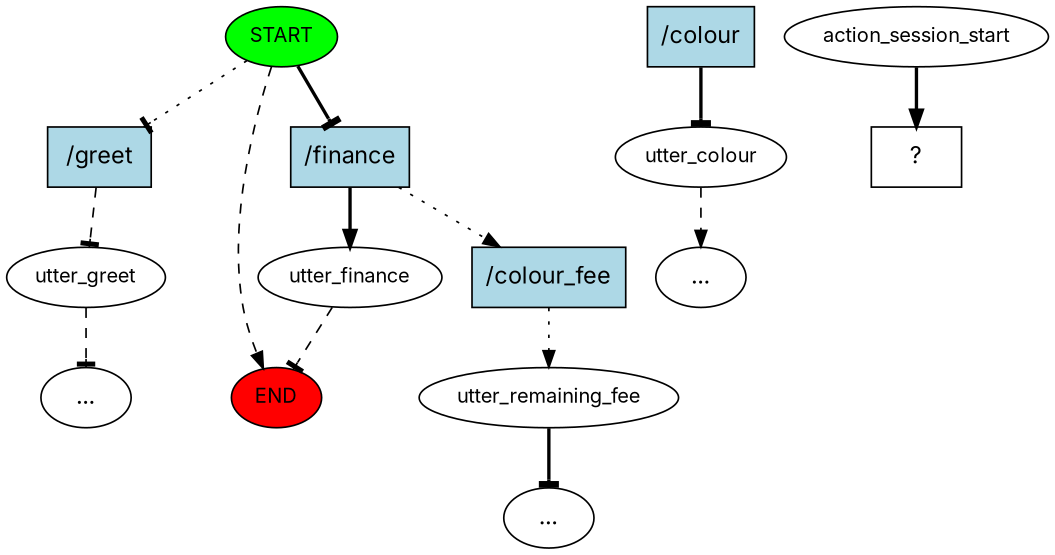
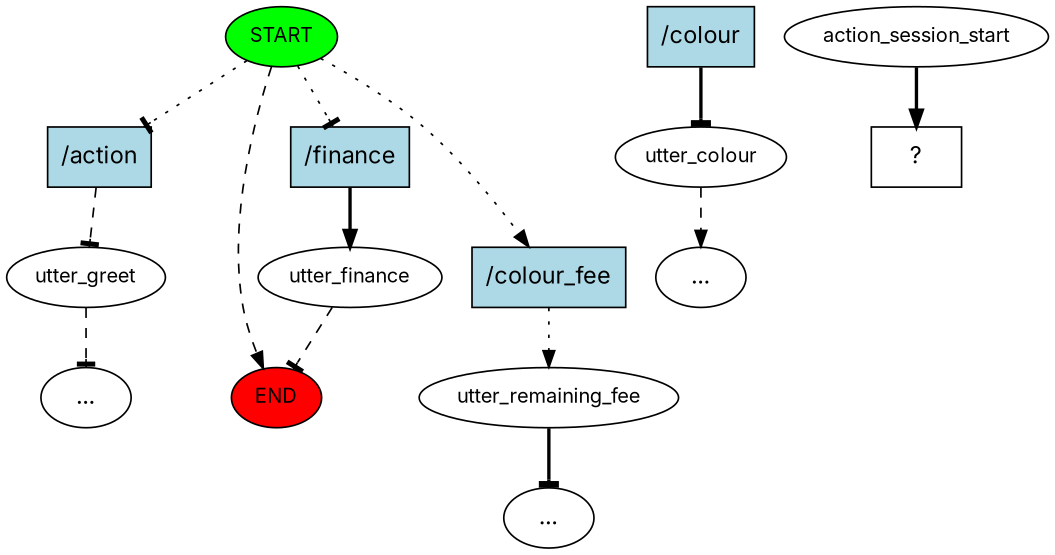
(313, 92) -> (313, 92)
(99, 157) -> (99, 157)
(442, 213) -> (431, 133)
